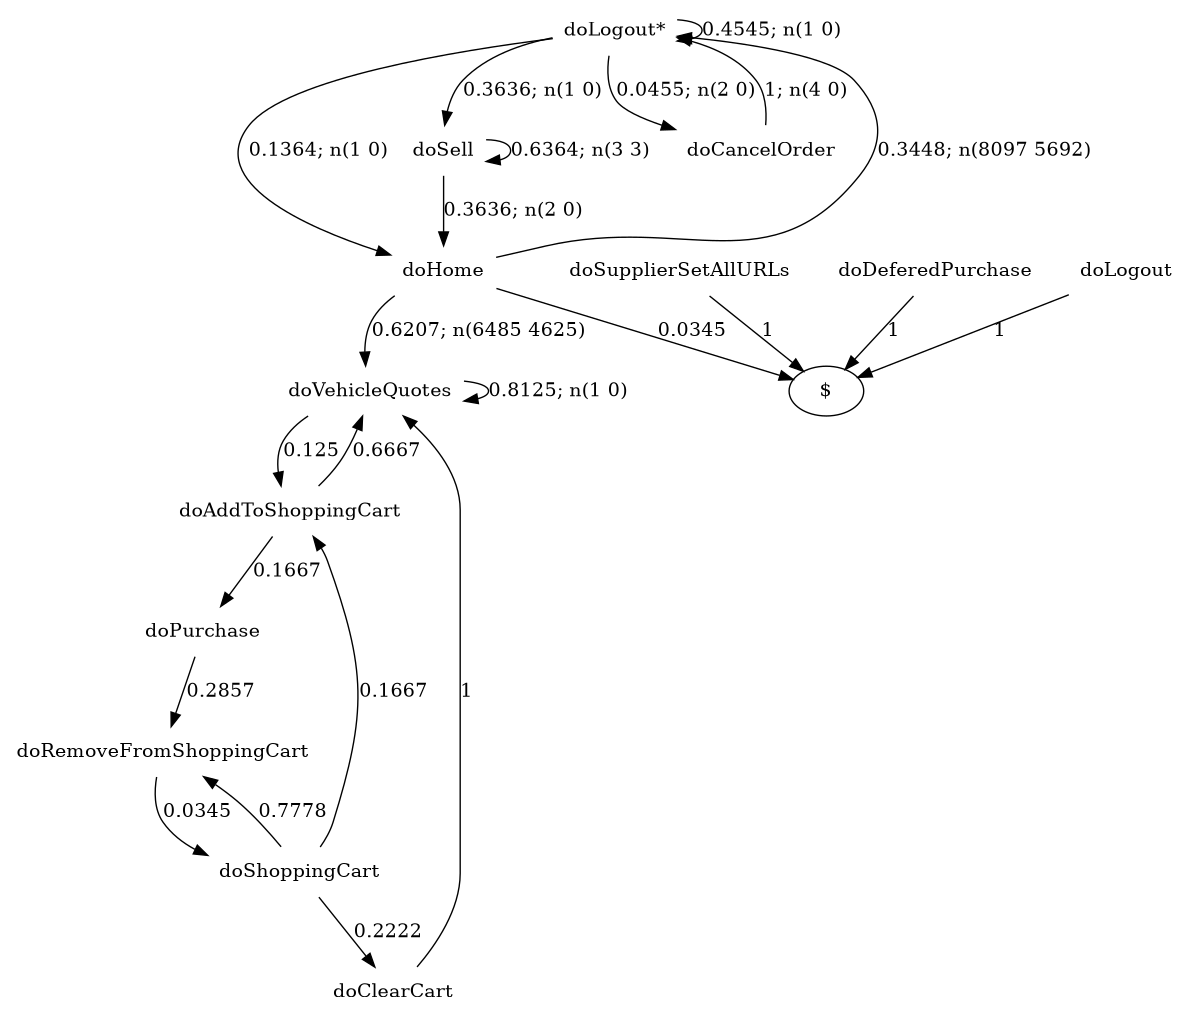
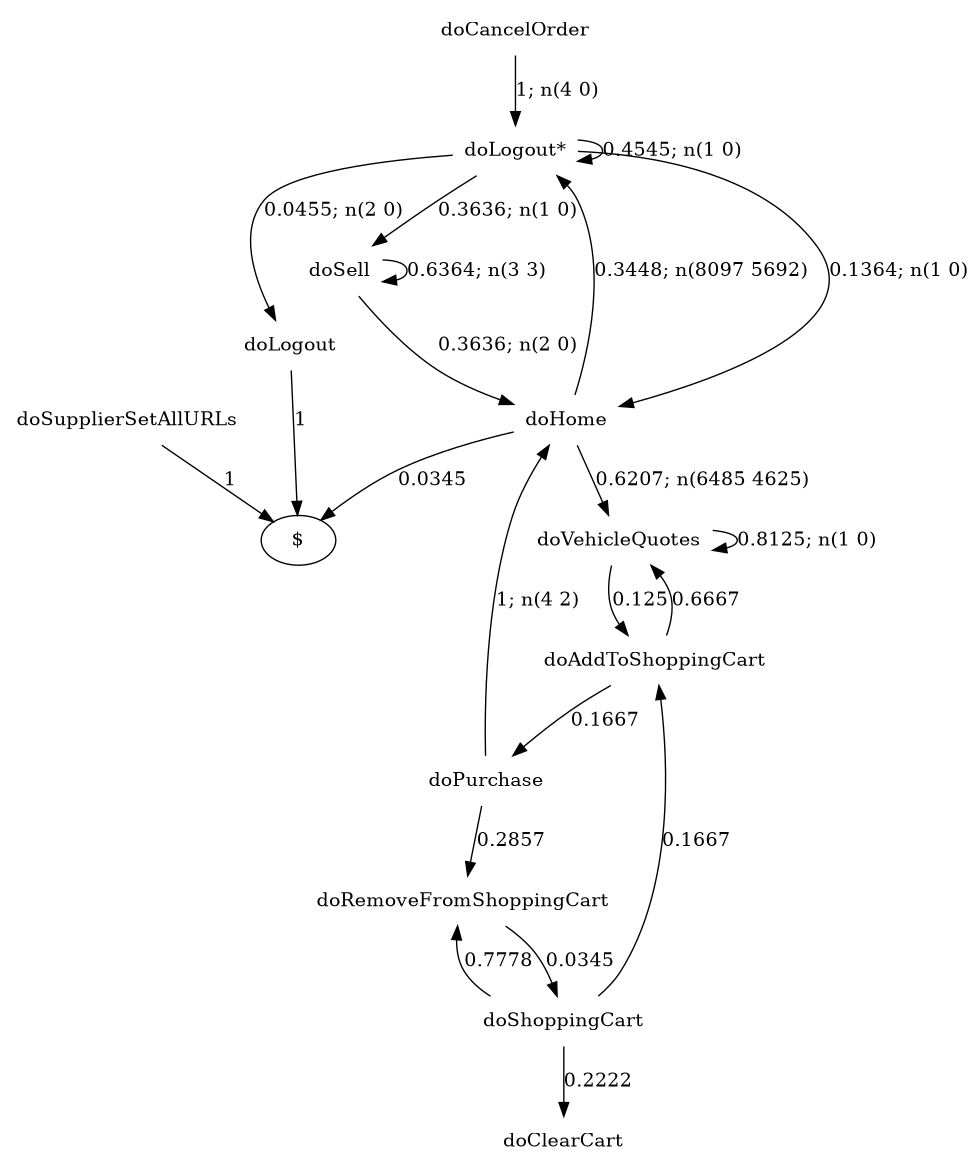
(618, 103) -> (300, 180)
(936, 271) -> none
none -> (494, 602)
(460, 694) -> none
